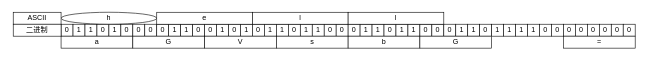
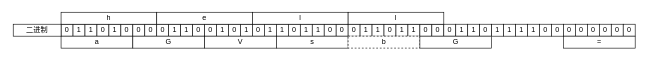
(36, 18) -> none
(108, 18) -> (108, 18)
(384, 42) -> (384, 42)
